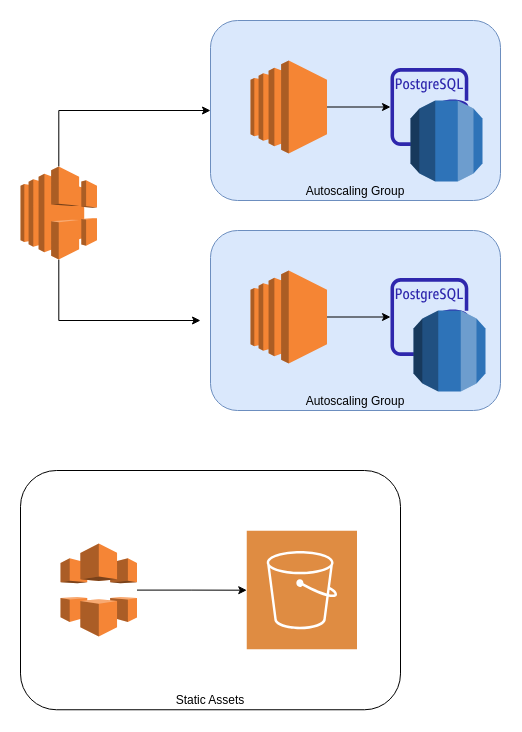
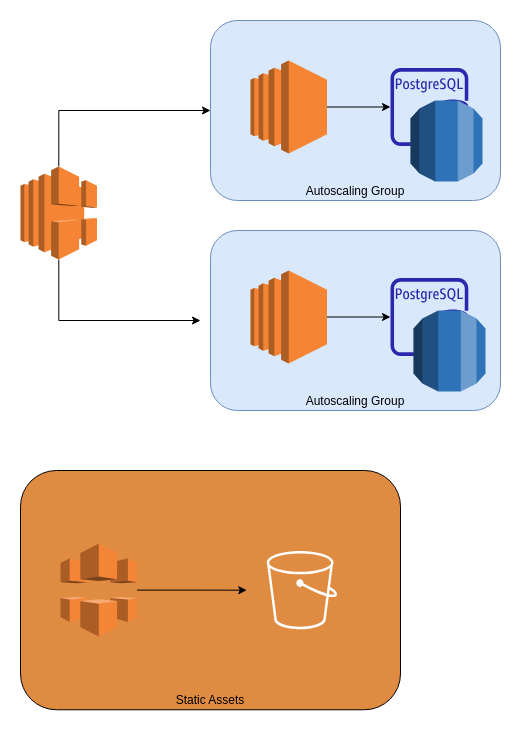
(211, 590) -> (211, 590)
